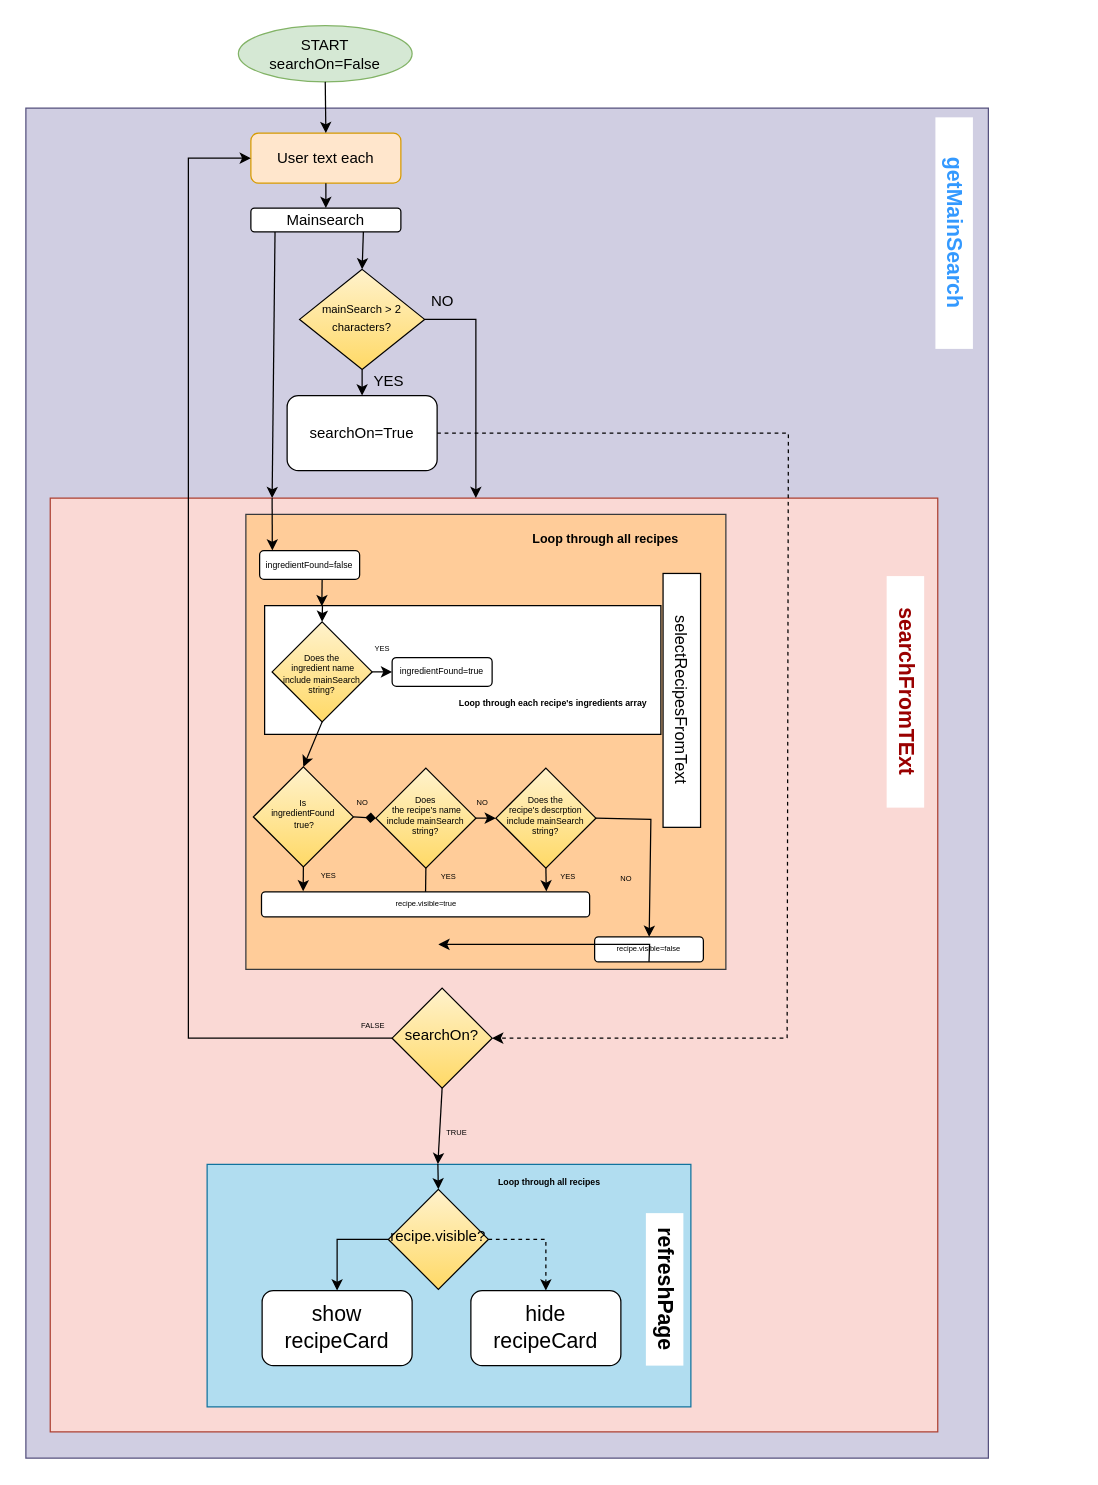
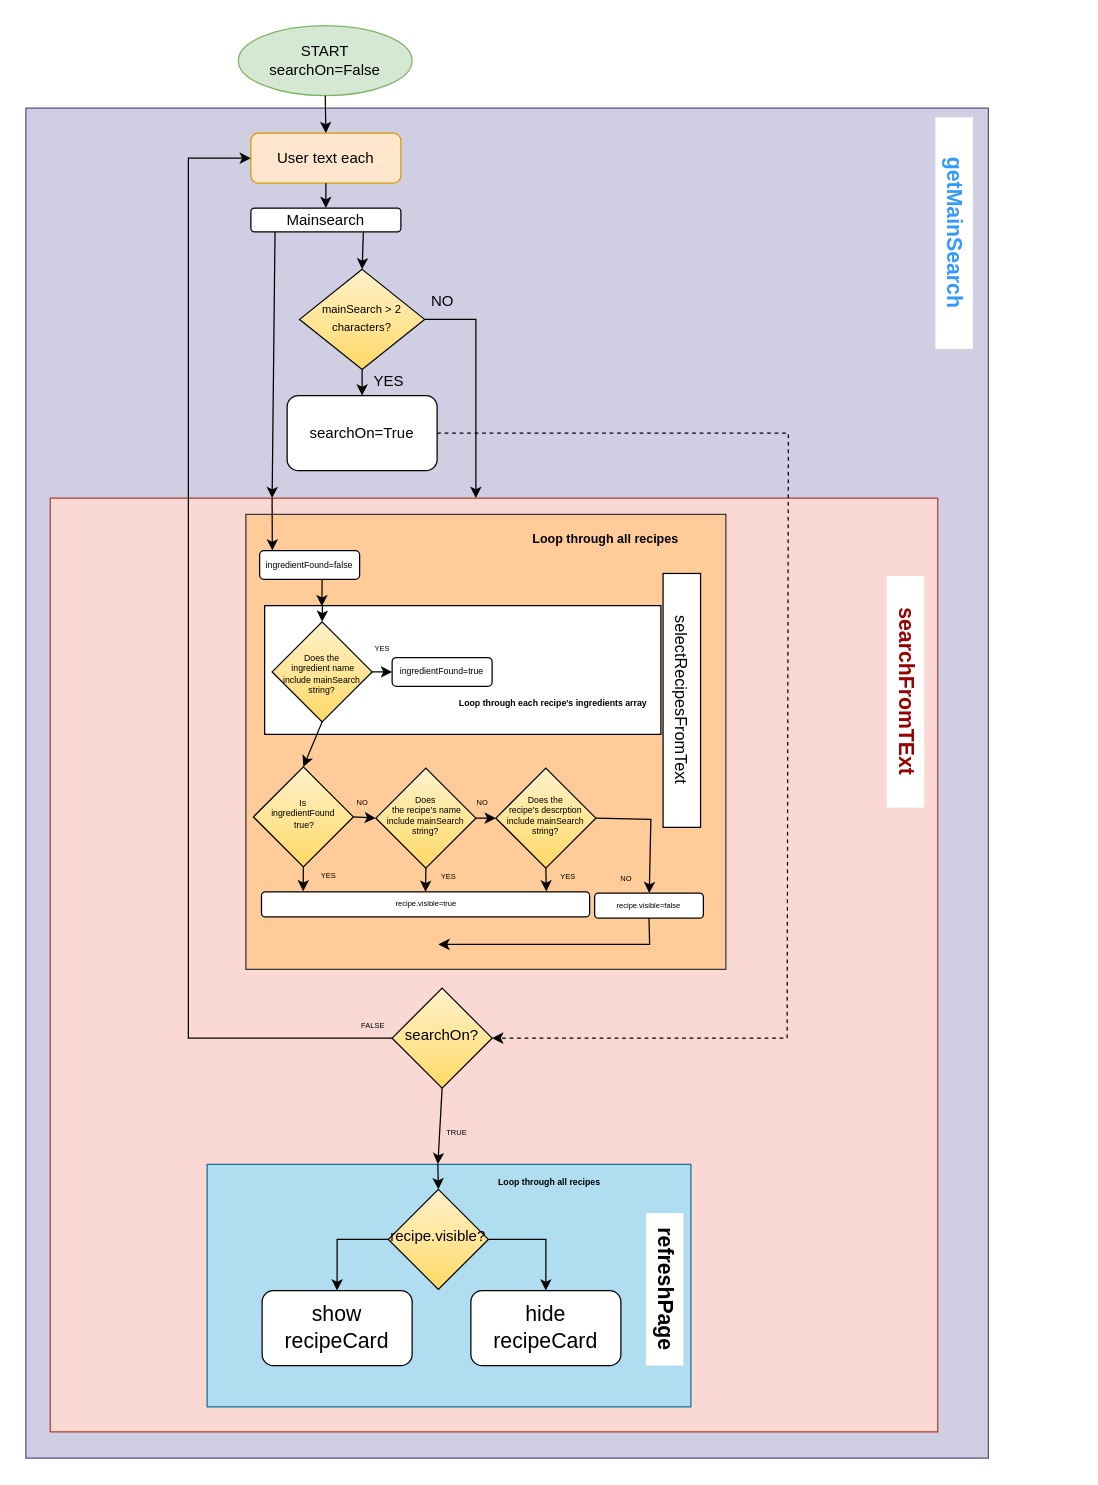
(325, 54) -> (325, 61)
(365, 818) -> (366, 818)
(425, 886) -> (425, 882)
(649, 949) -> (649, 906)
(538, 1239) -> (538, 1239)
